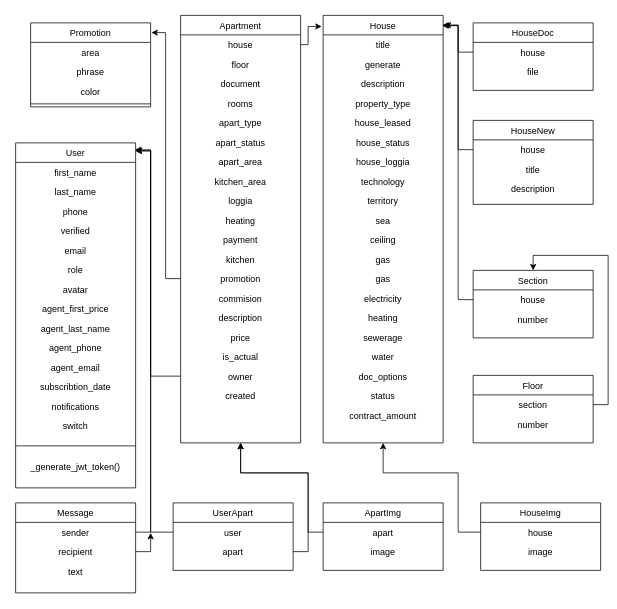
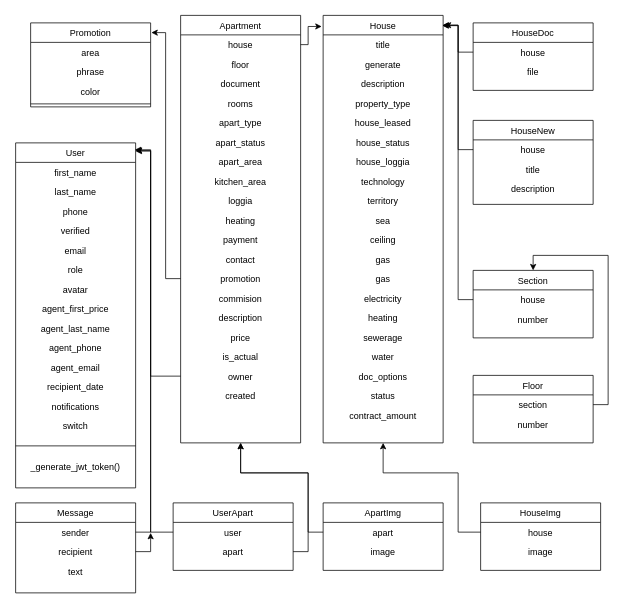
(240, 260) -> (240, 260)
(75, 387) -> (75, 387)
